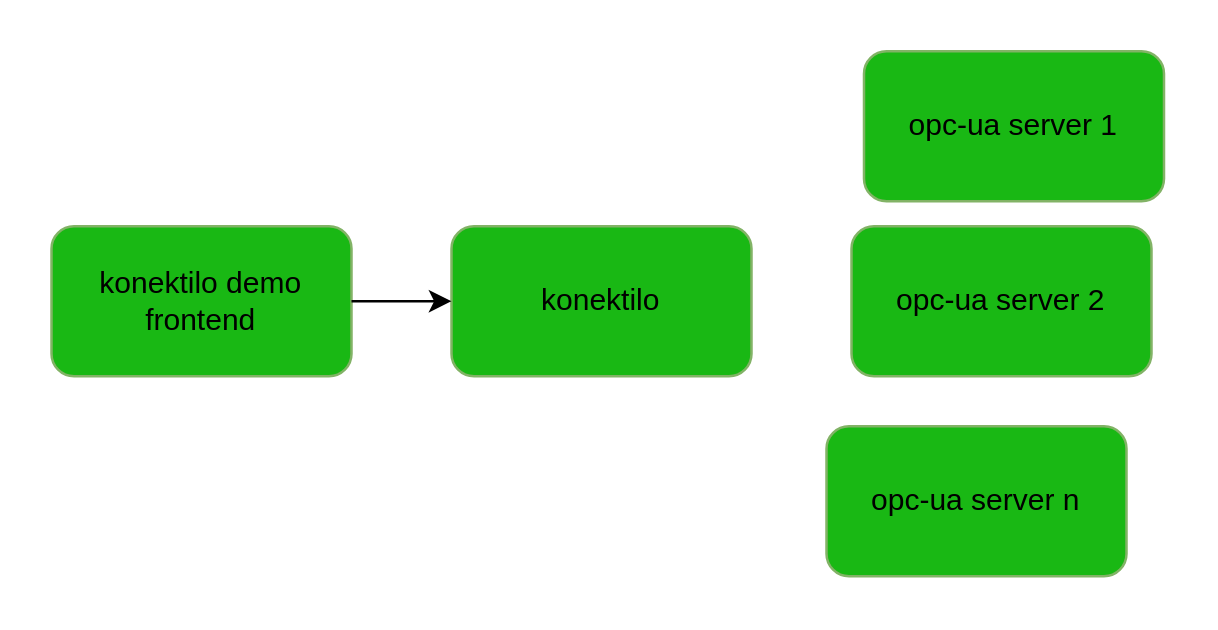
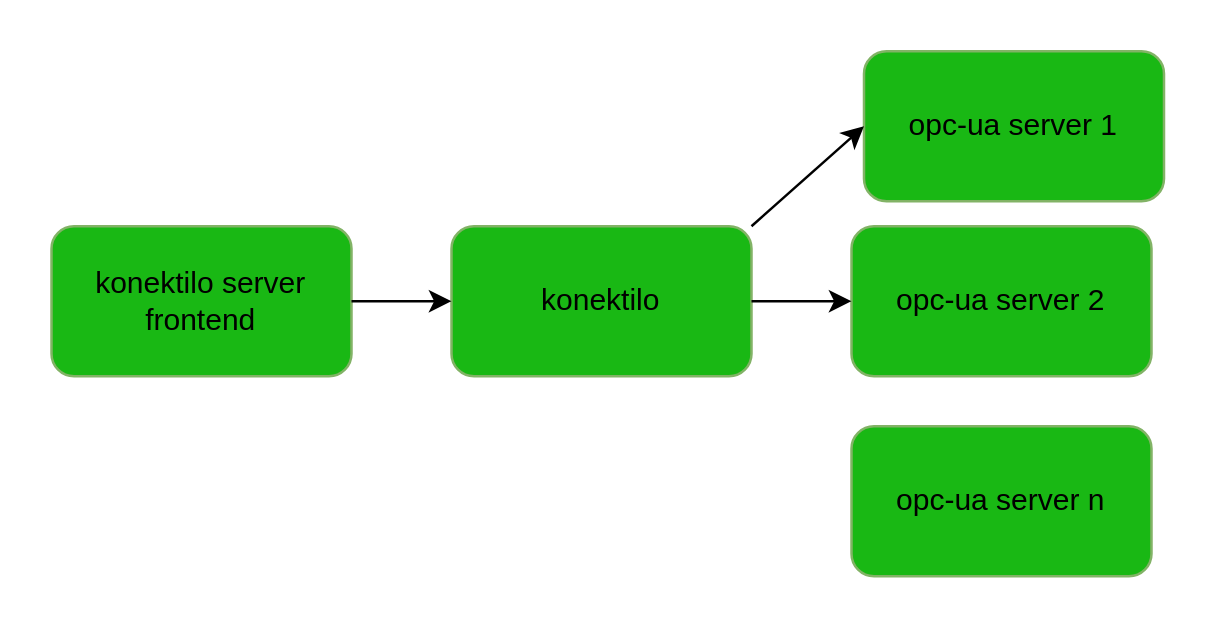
none -> (802, 182)
(201, 301) -> (201, 301)
none -> (793, 301)
(976, 501) -> (1001, 501)
